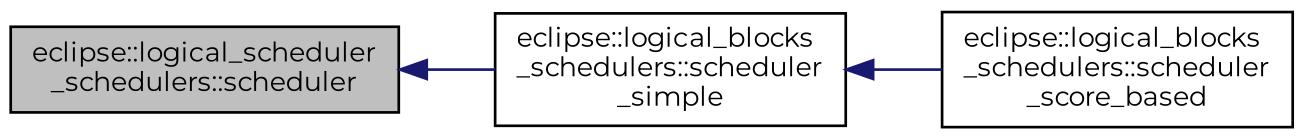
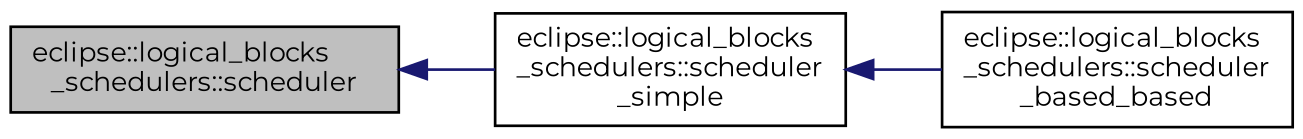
(205, 70) -> (205, 70)
(1117, 70) -> (1117, 70)
